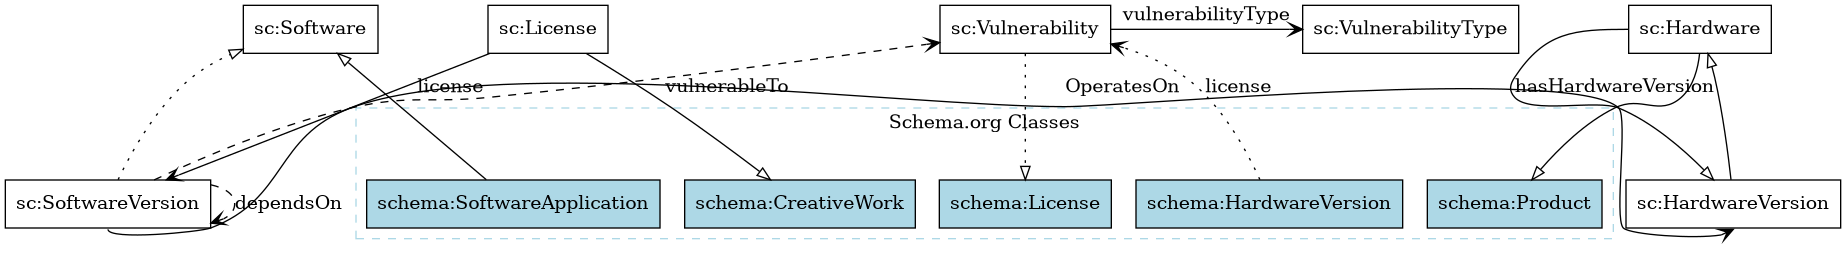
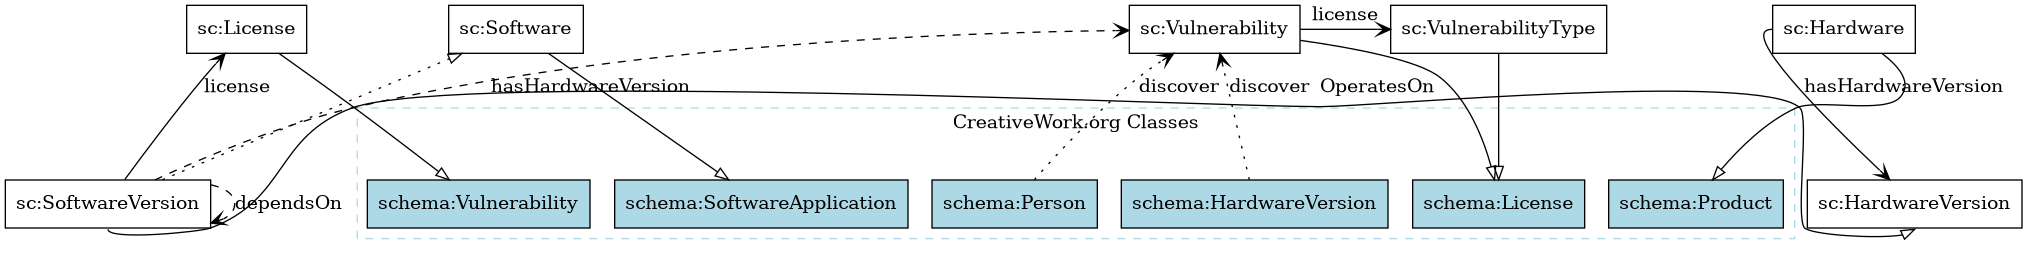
(1207, 15) -> (1345, 15)
(404, 87) -> (169, 121)
(727, 87) -> (591, 87)
(1239, 87) -> (1270, 87)
(904, 99) -> (1040, 99)
(1517, 99) -> (1806, 96)
(1025, 118) -> (1422, 68)
none -> (1499, 118)
(417, 121) -> (642, 119)
(985, 123) -> (1076, 123)
(1723, 123) -> none
(800, 204) -> (479, 204)
none -> (1015, 204)
